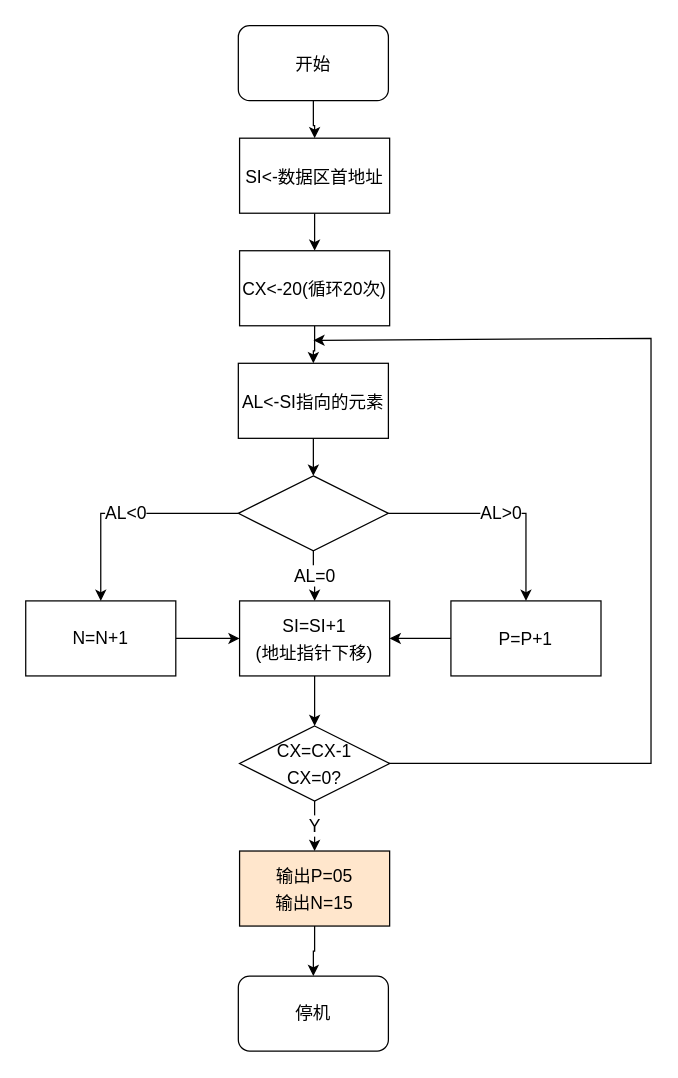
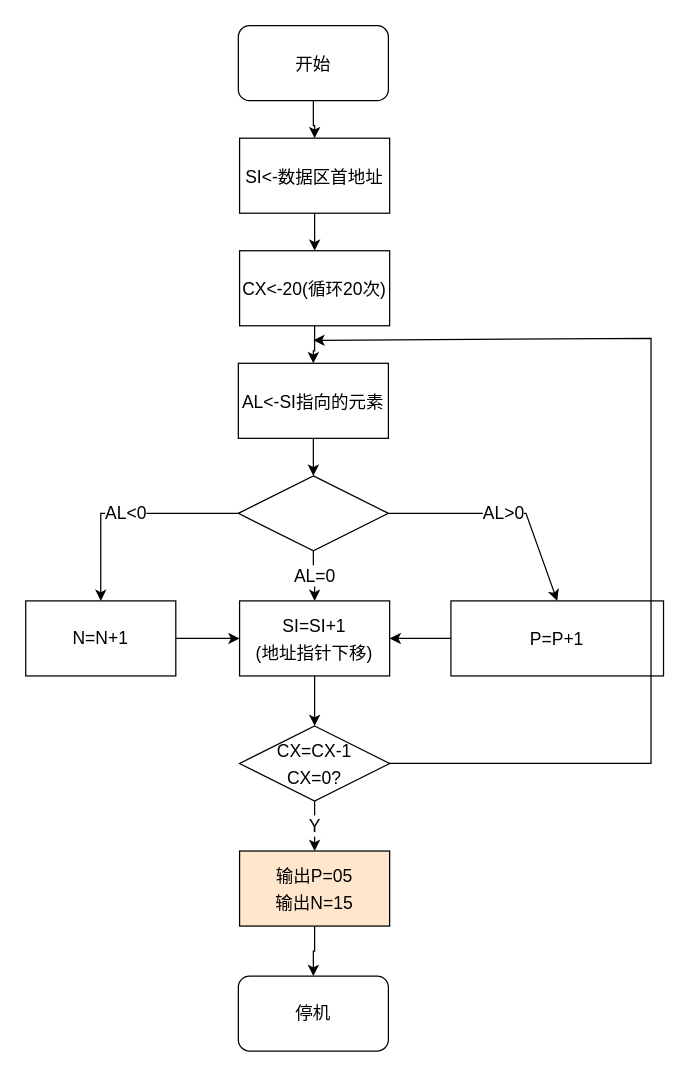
(526, 638) -> (557, 638)
